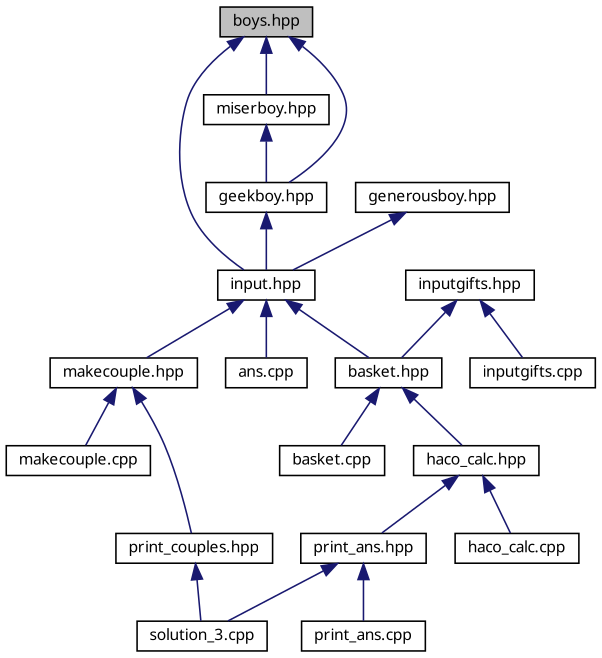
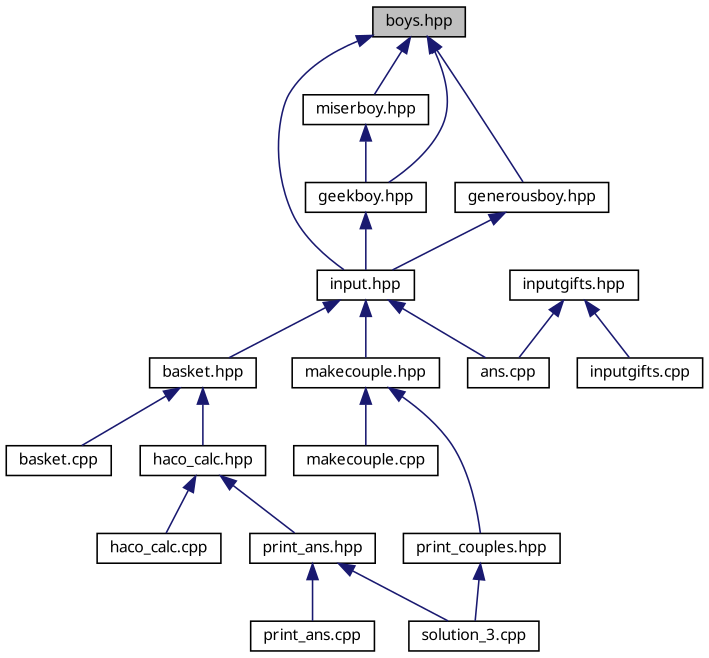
none -> (480, 116)
(424, 335) -> (536, 335)
